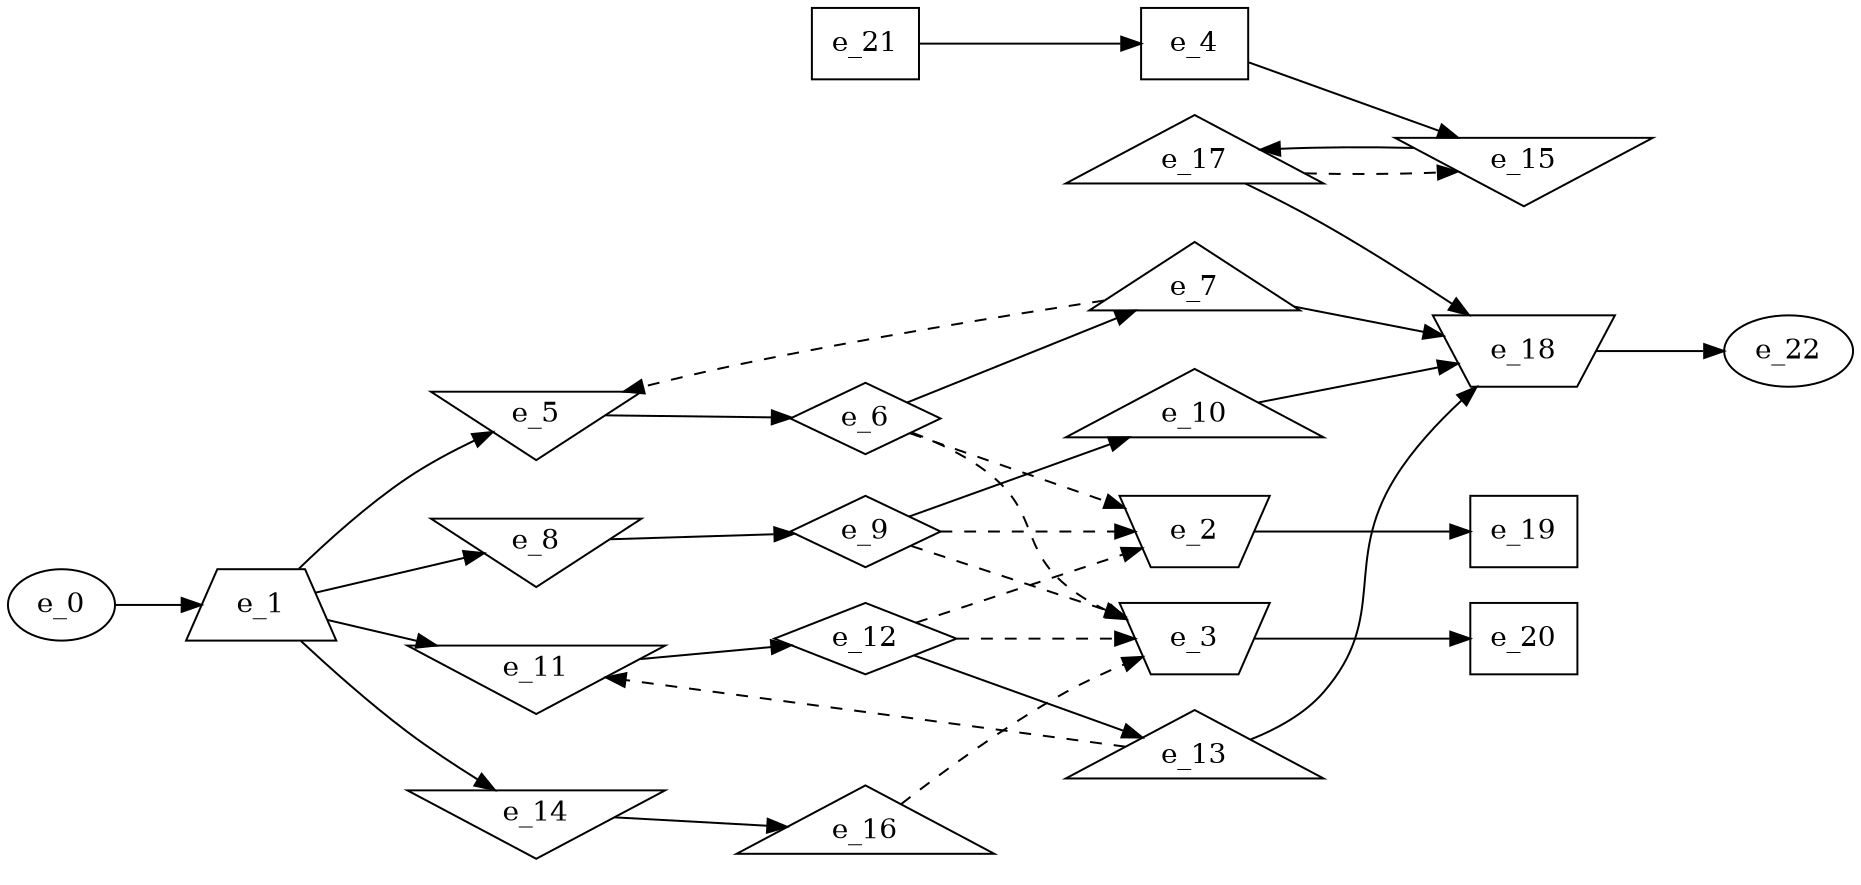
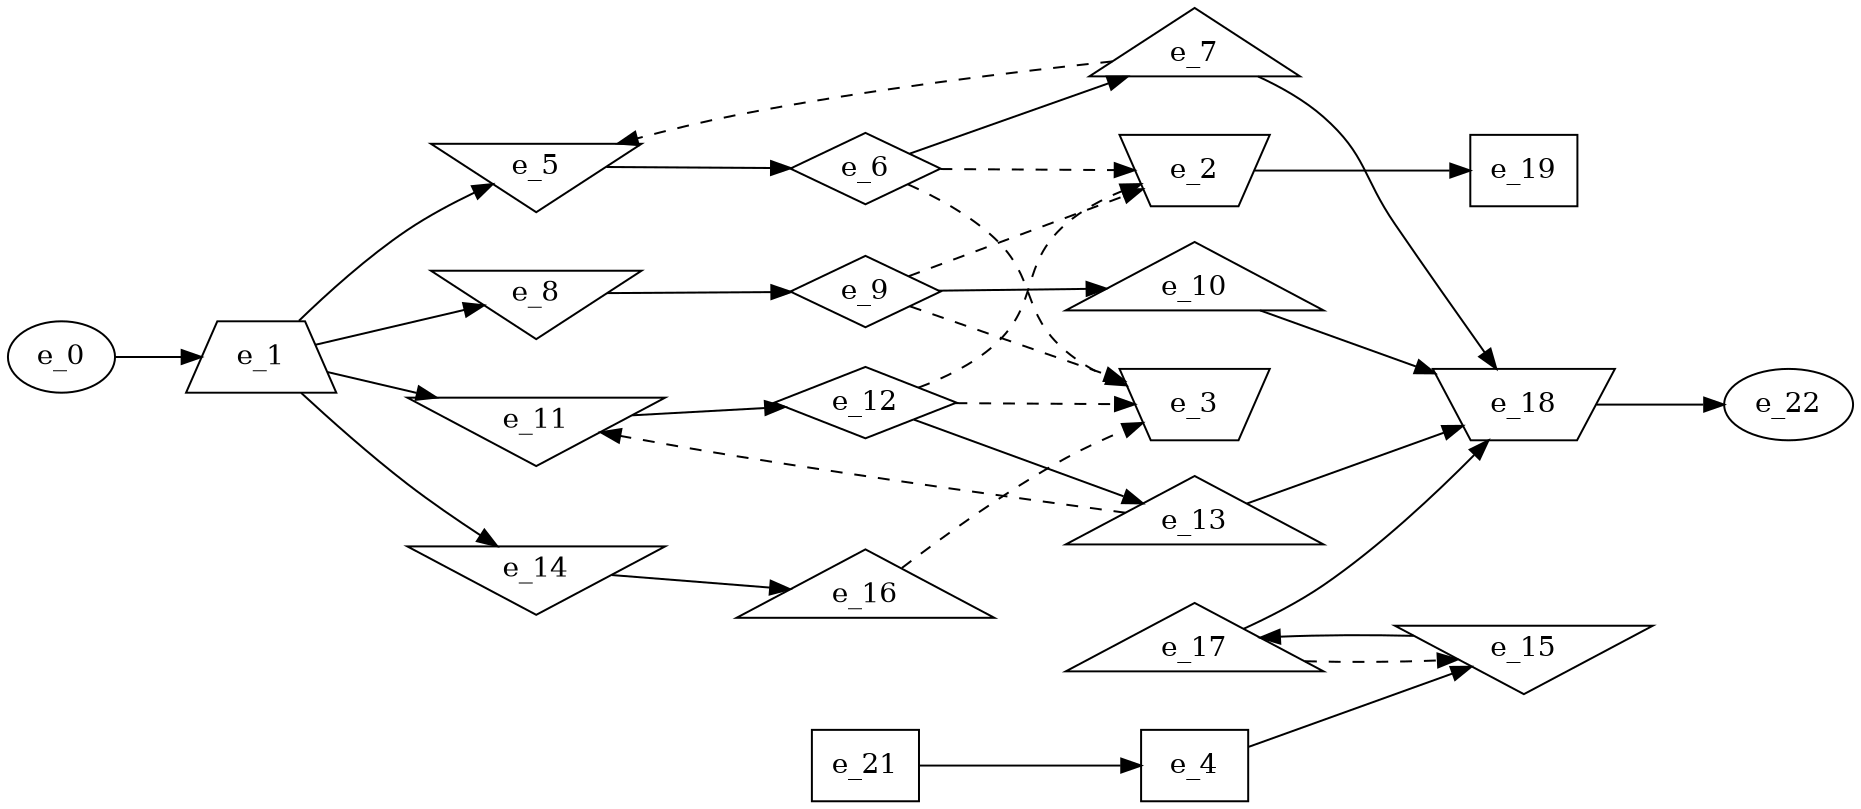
(1524, 639) -> none
